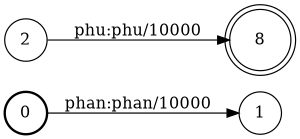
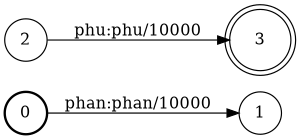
(260, 40) -> (260, 40)
